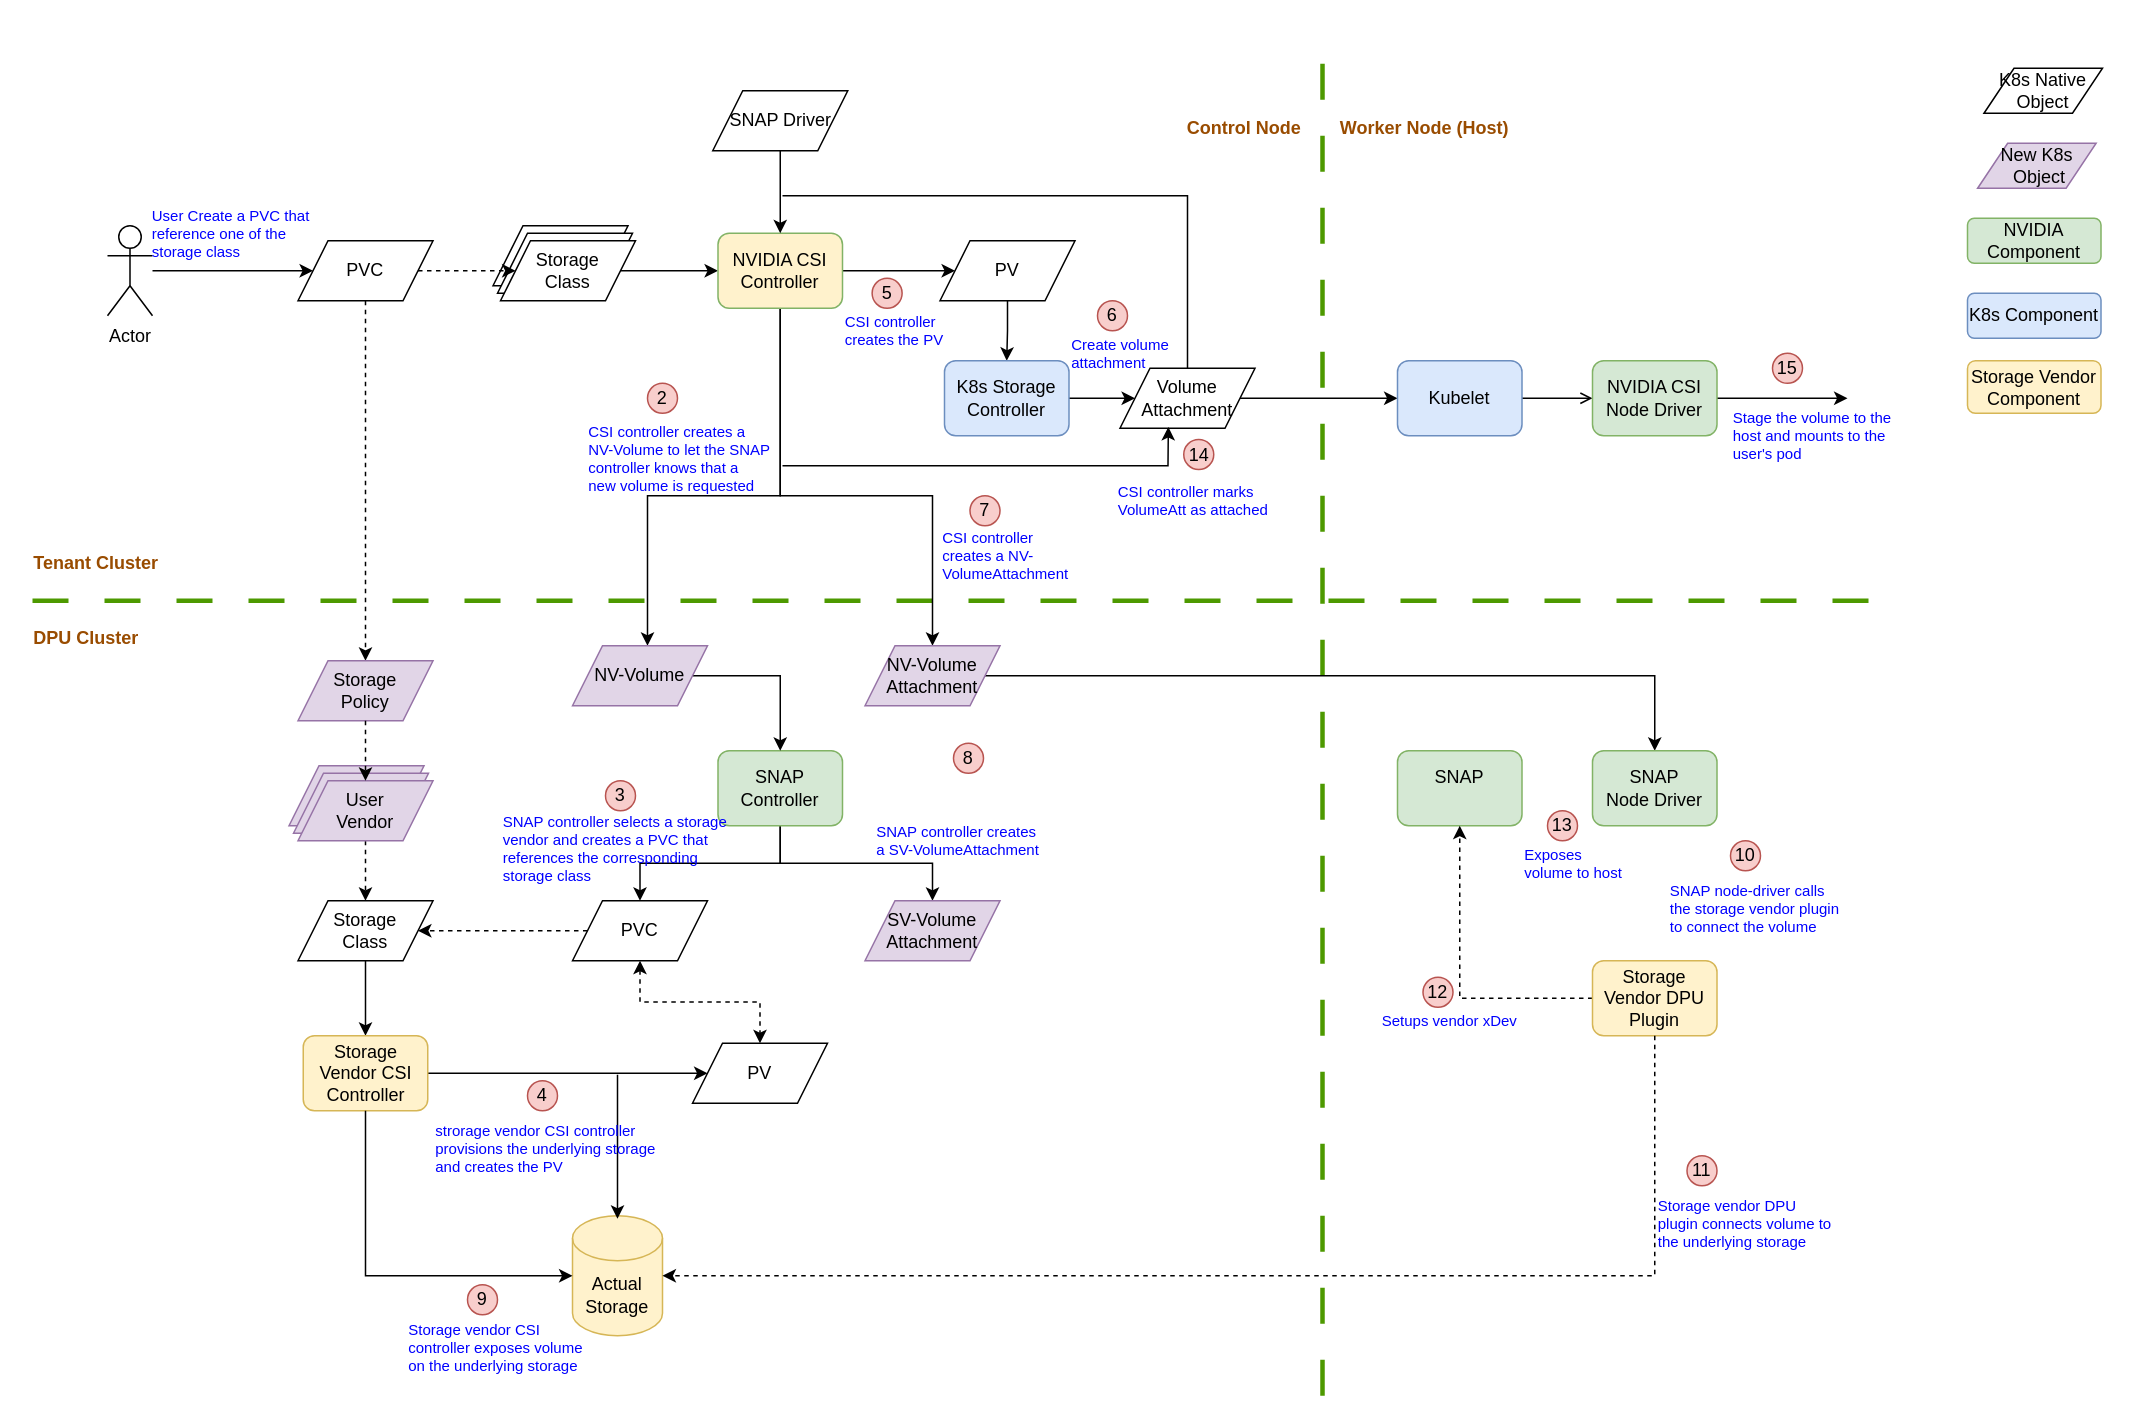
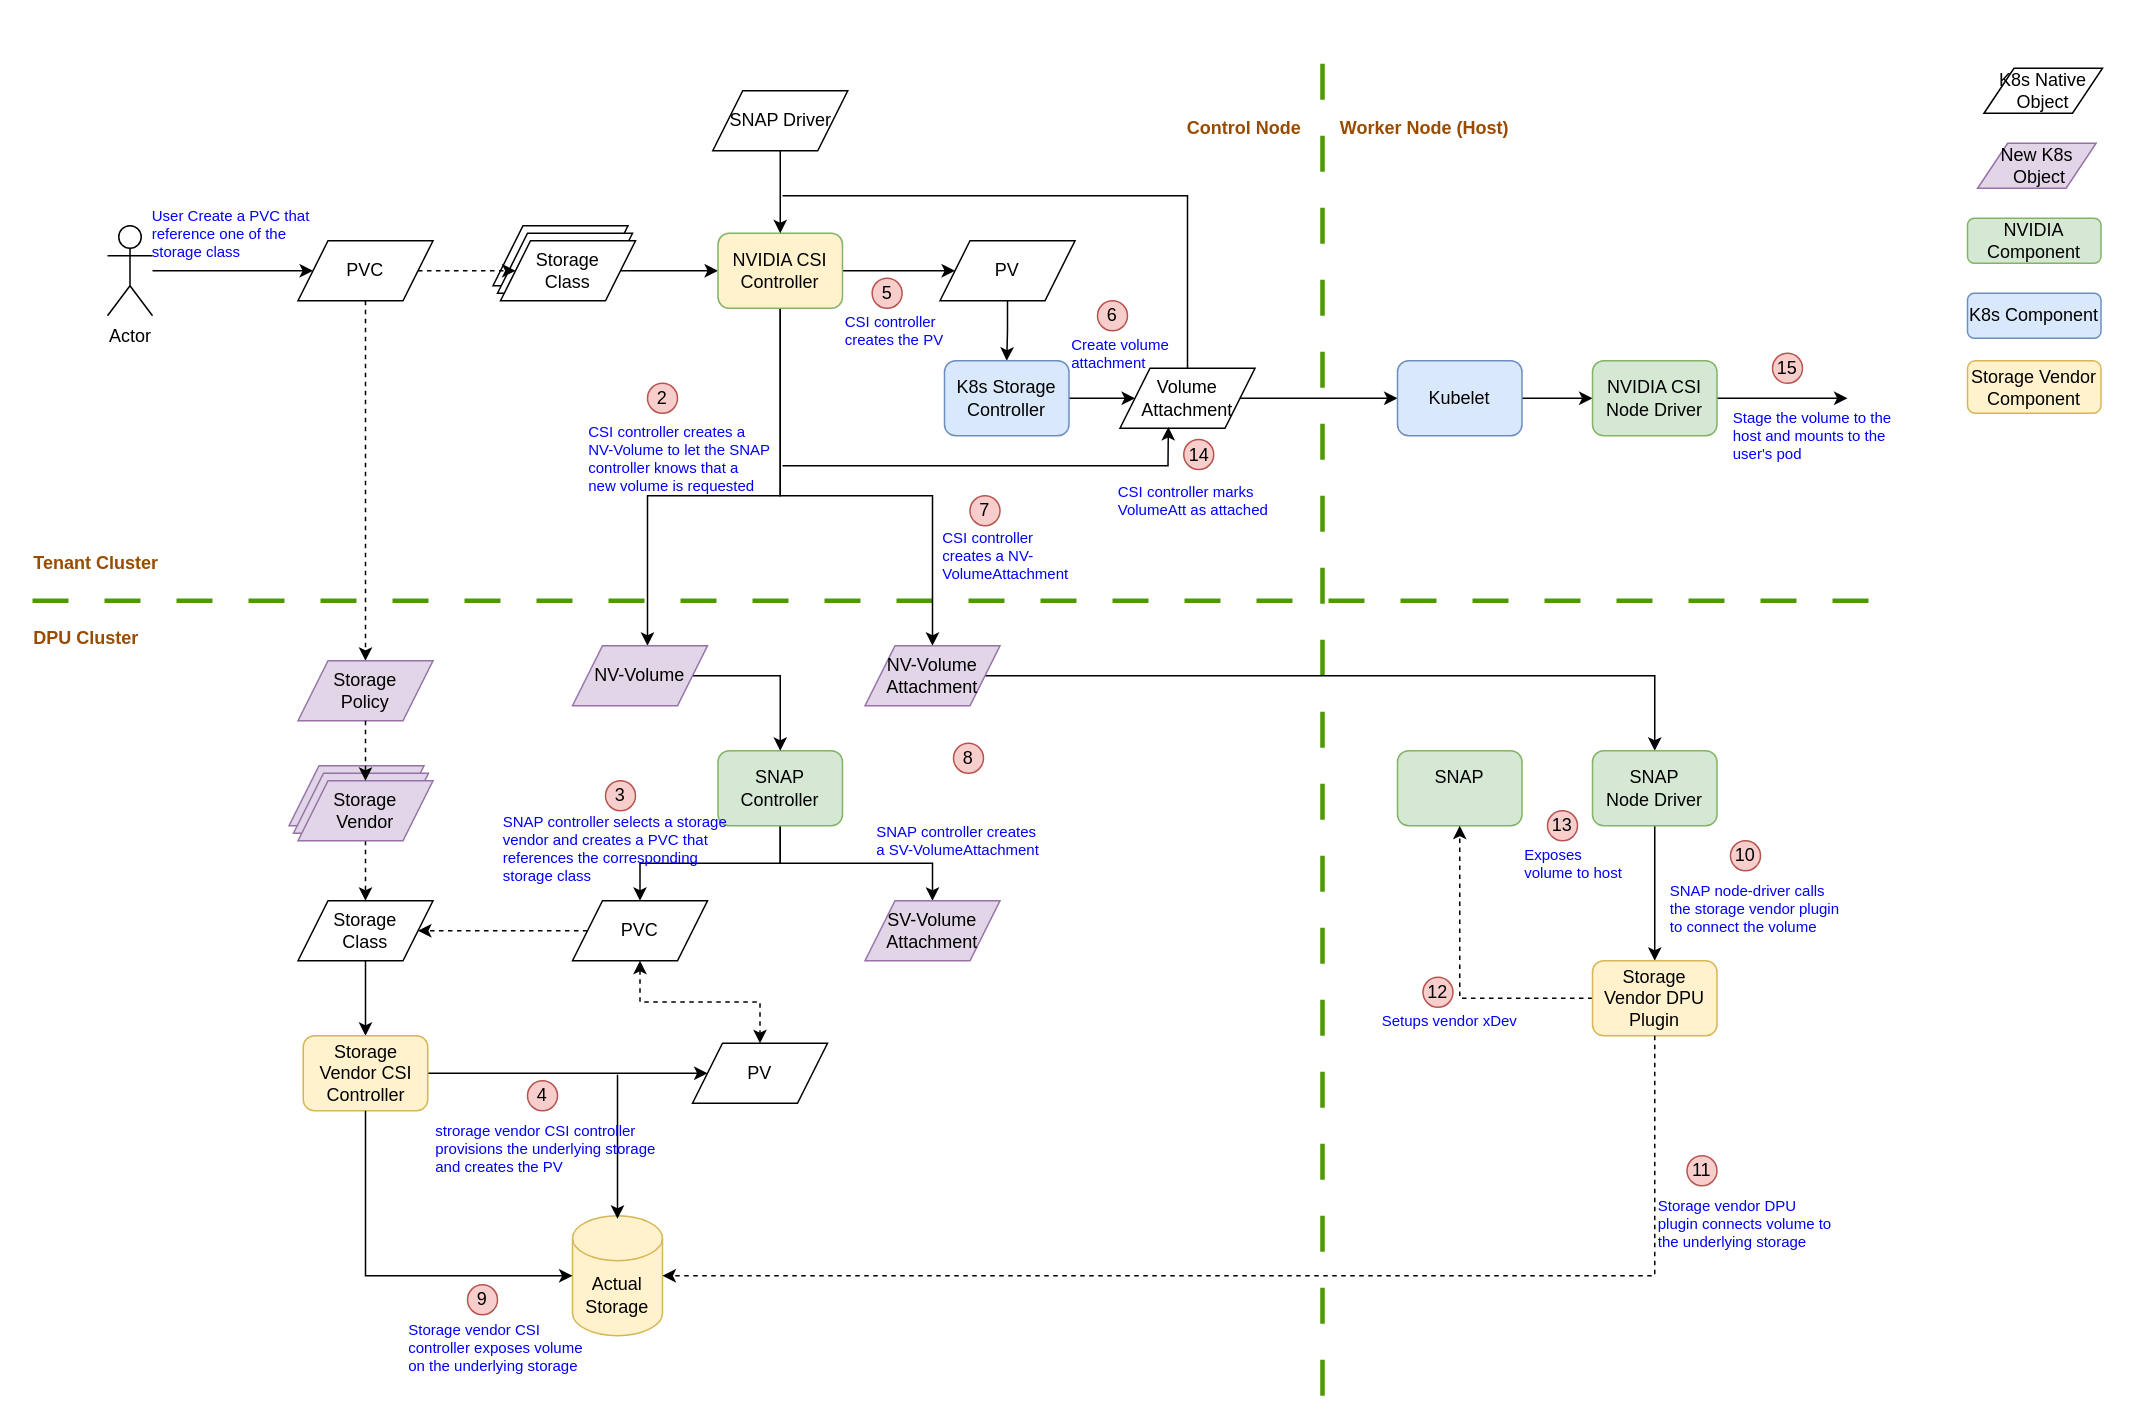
(1583, 398) -> (1581, 398)
(365, 811) -> (365, 811)
none -> (1655, 888)
